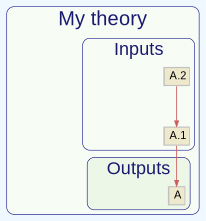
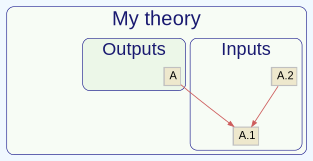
(177, 163) -> (205, 104)
